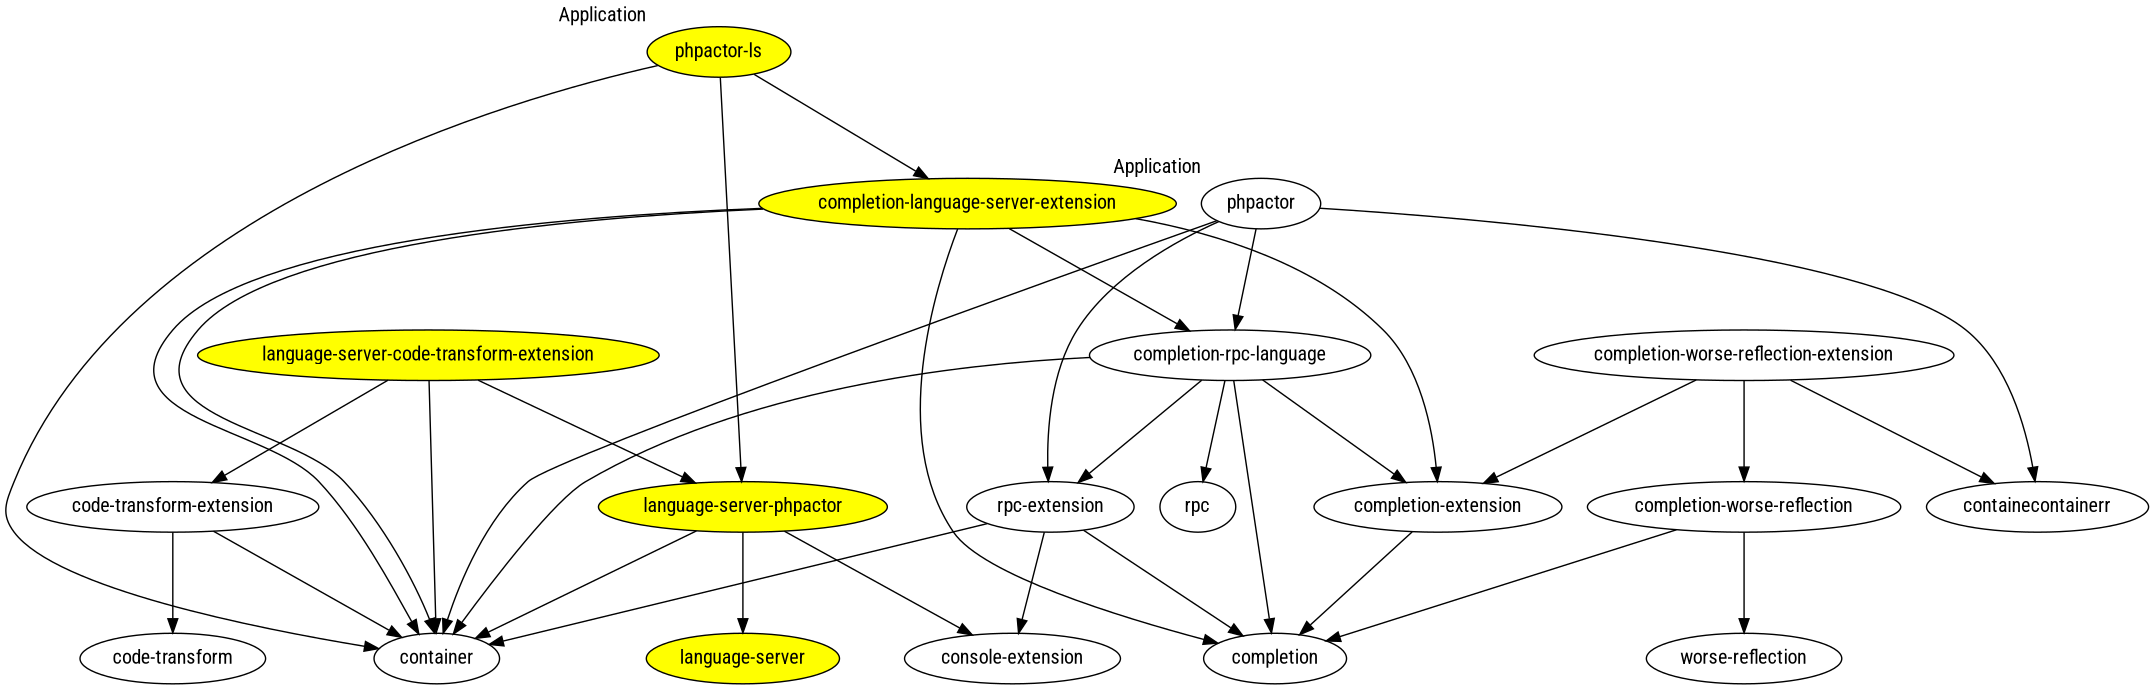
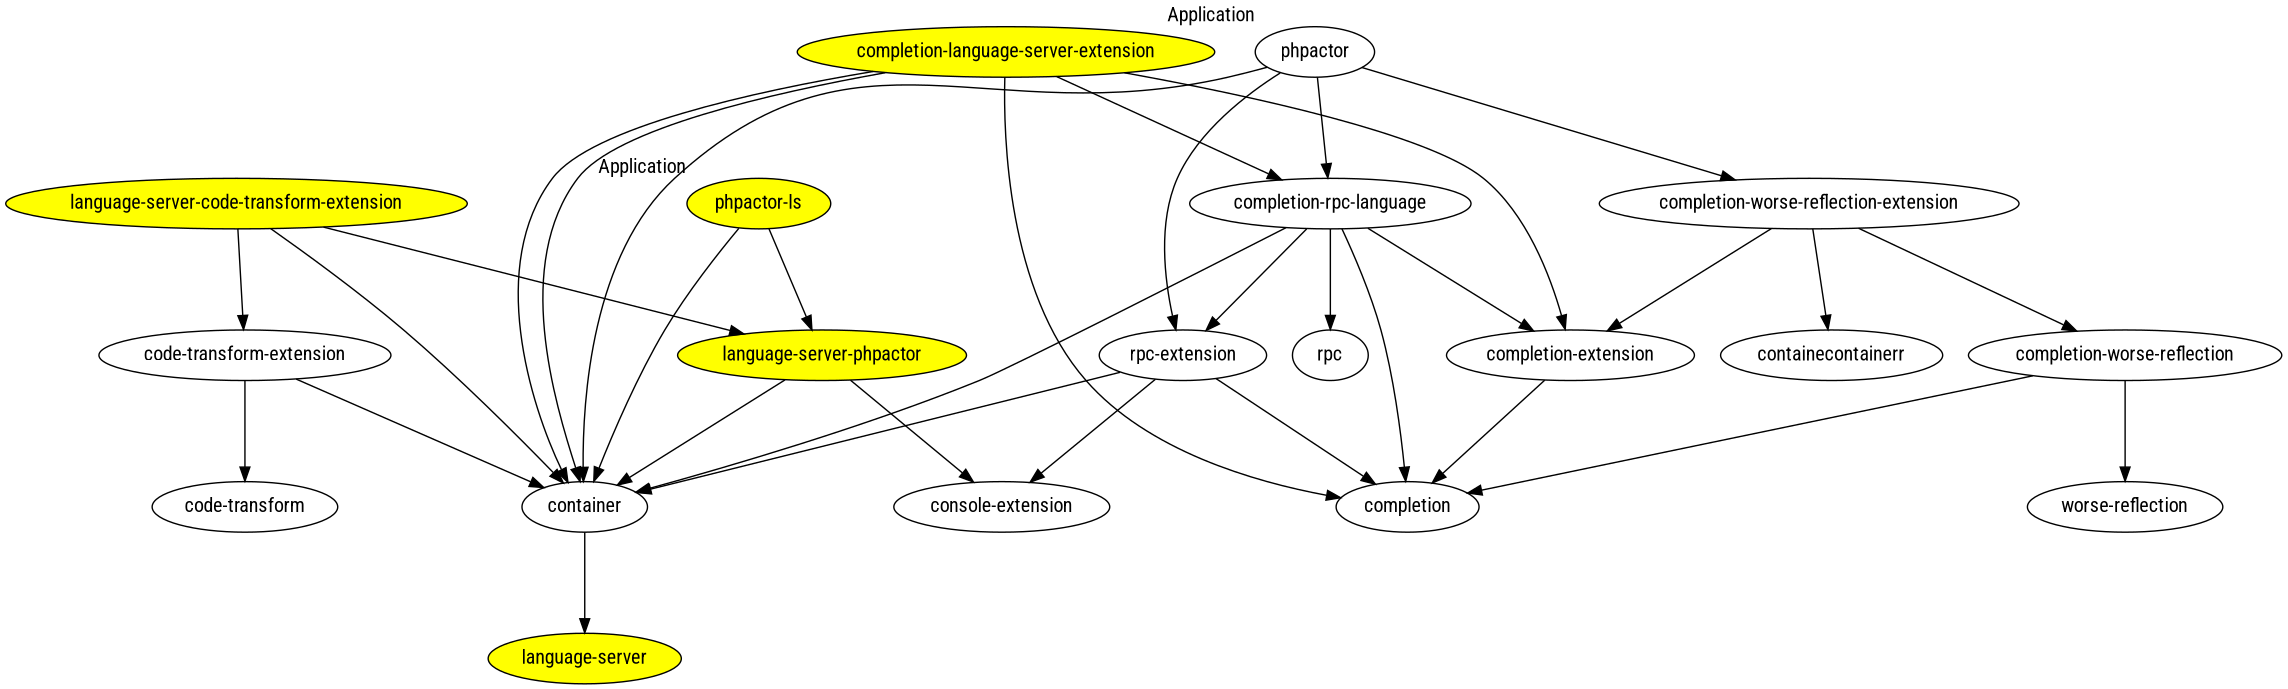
(835, 123) -> none
(1726, 253) -> (1542, 122)
(743, 573) -> (585, 575)
